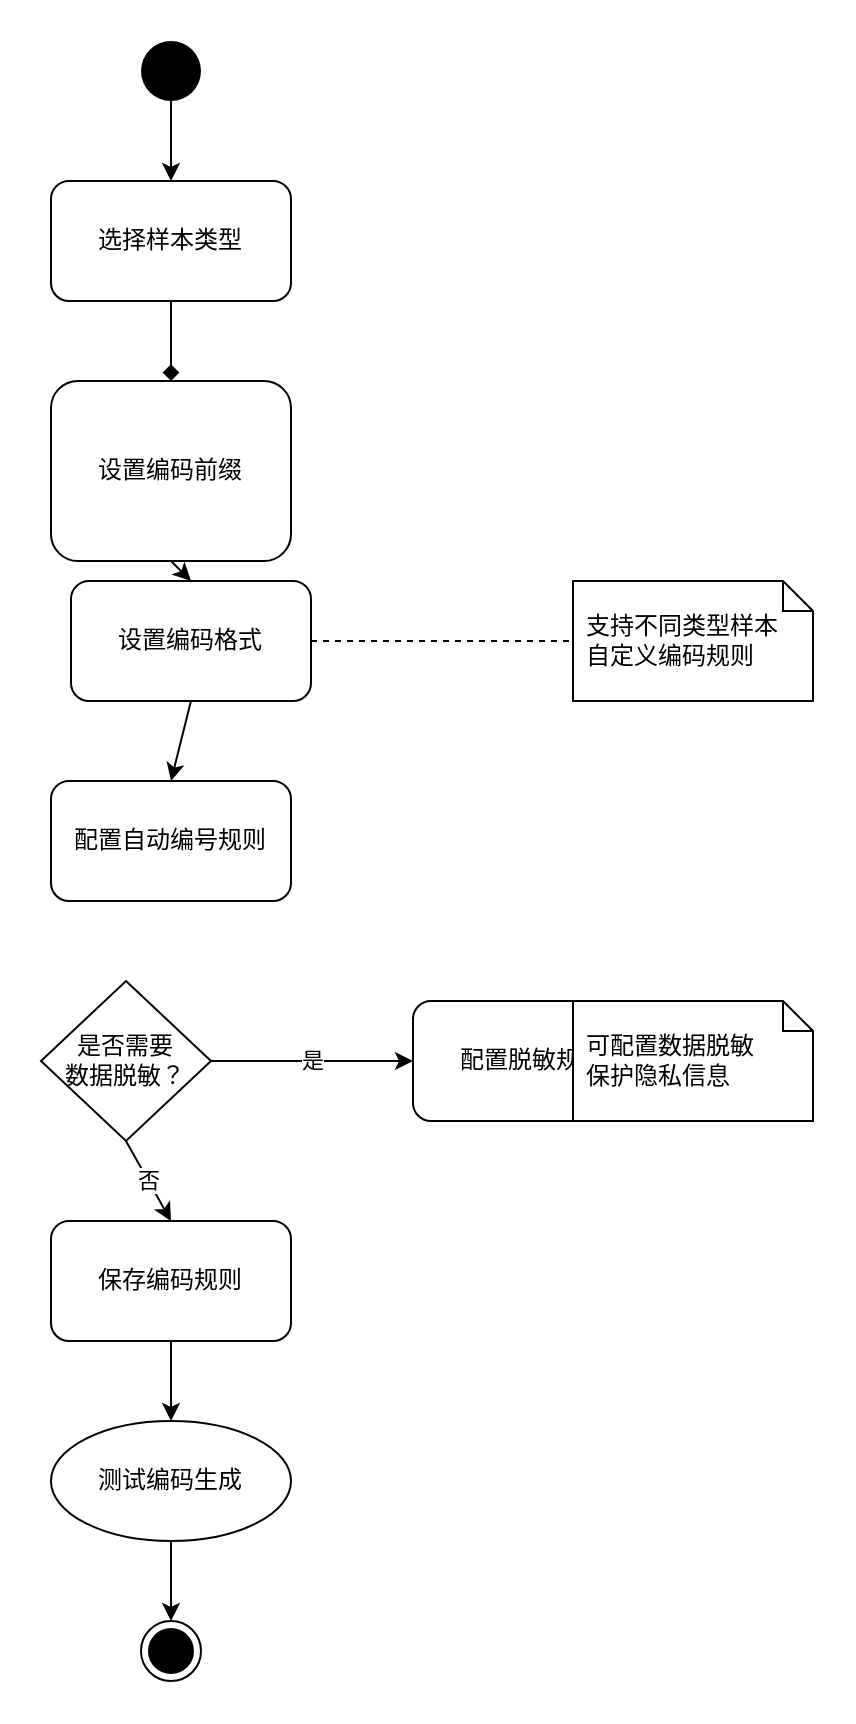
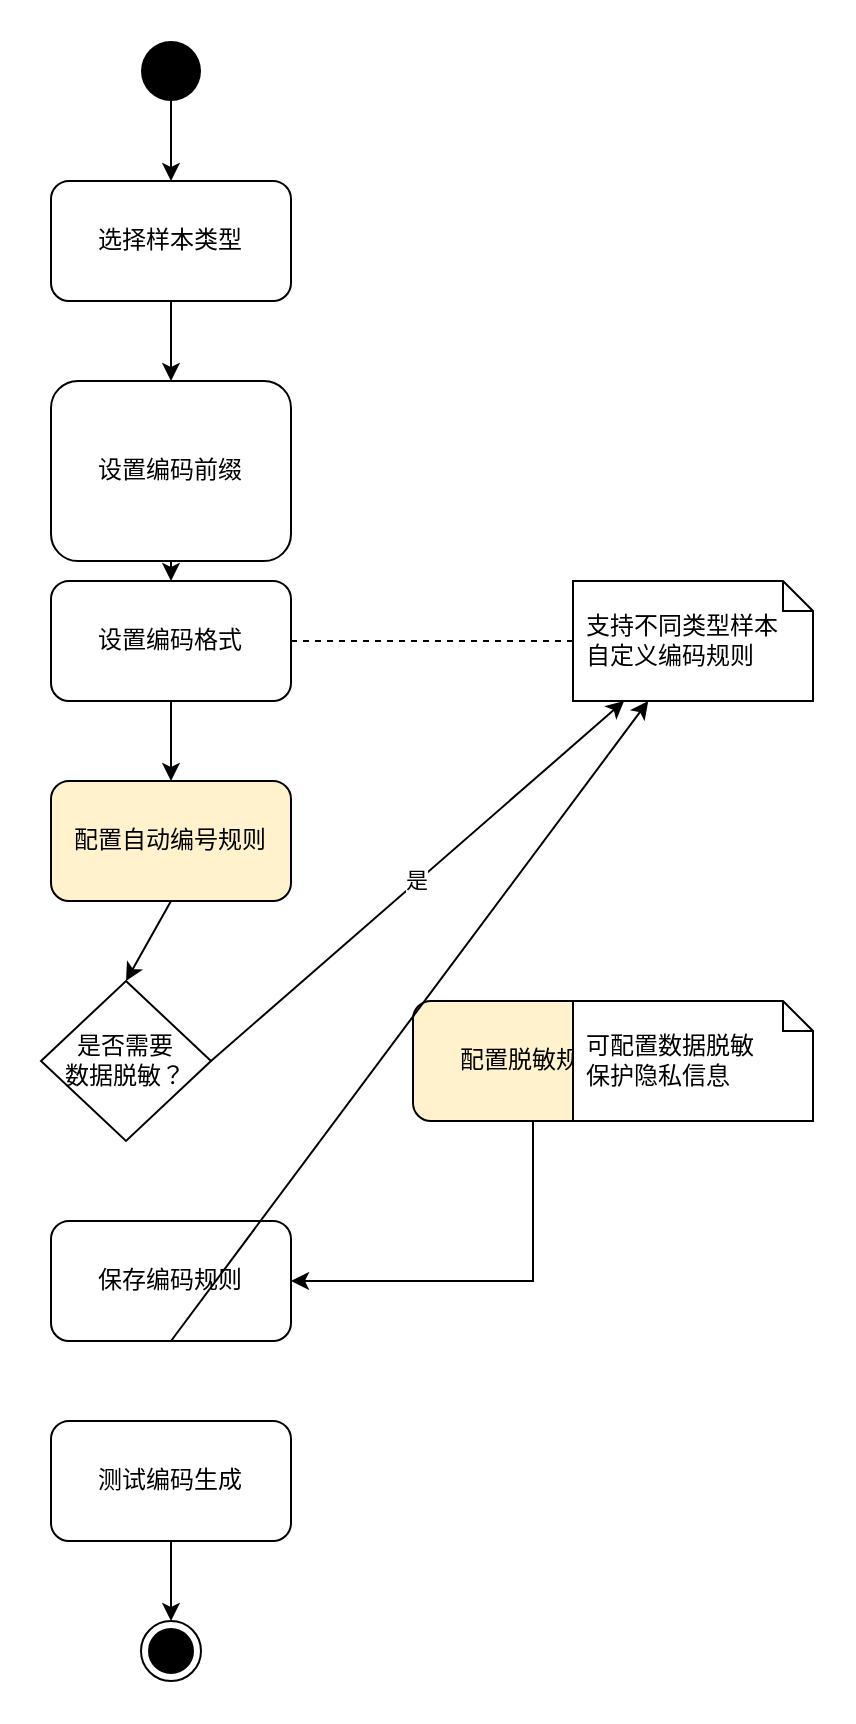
(171, 365) -> (171, 366)
(191, 641) -> (171, 641)
(171, 841) -> (171, 841)
none -> (152, 935)
(293, 1061) -> (412, 886)
(533, 1061) -> (533, 1061)
(145, 1175) -> none
none -> (499, 1281)
(171, 1374) -> (511, 884)
(171, 1481) -> (171, 1481)
